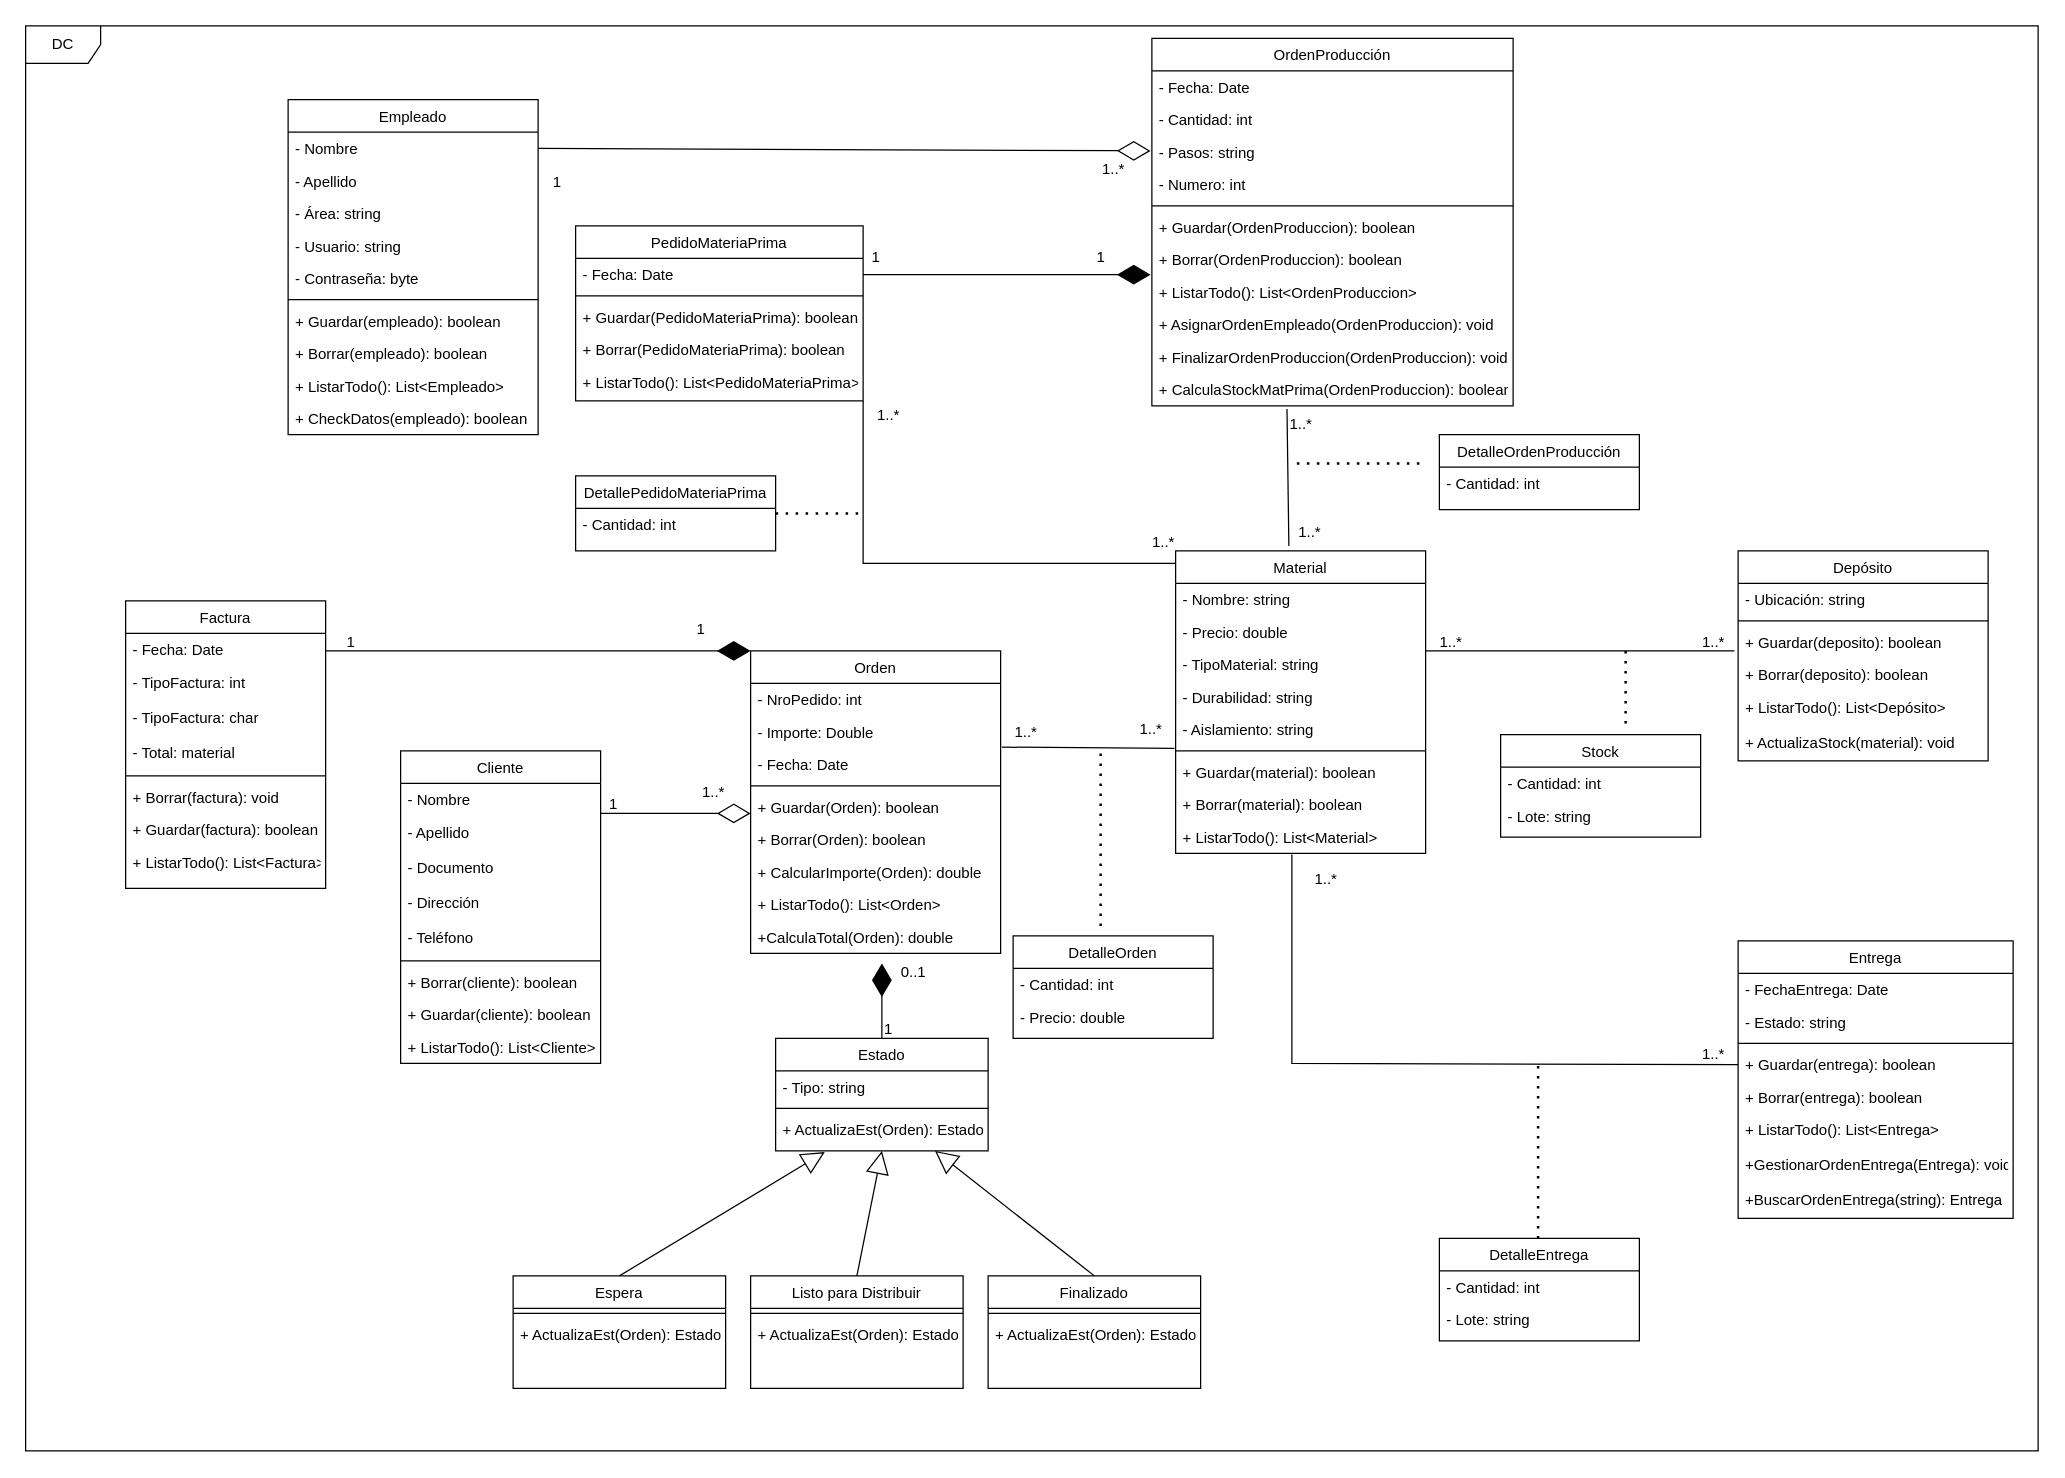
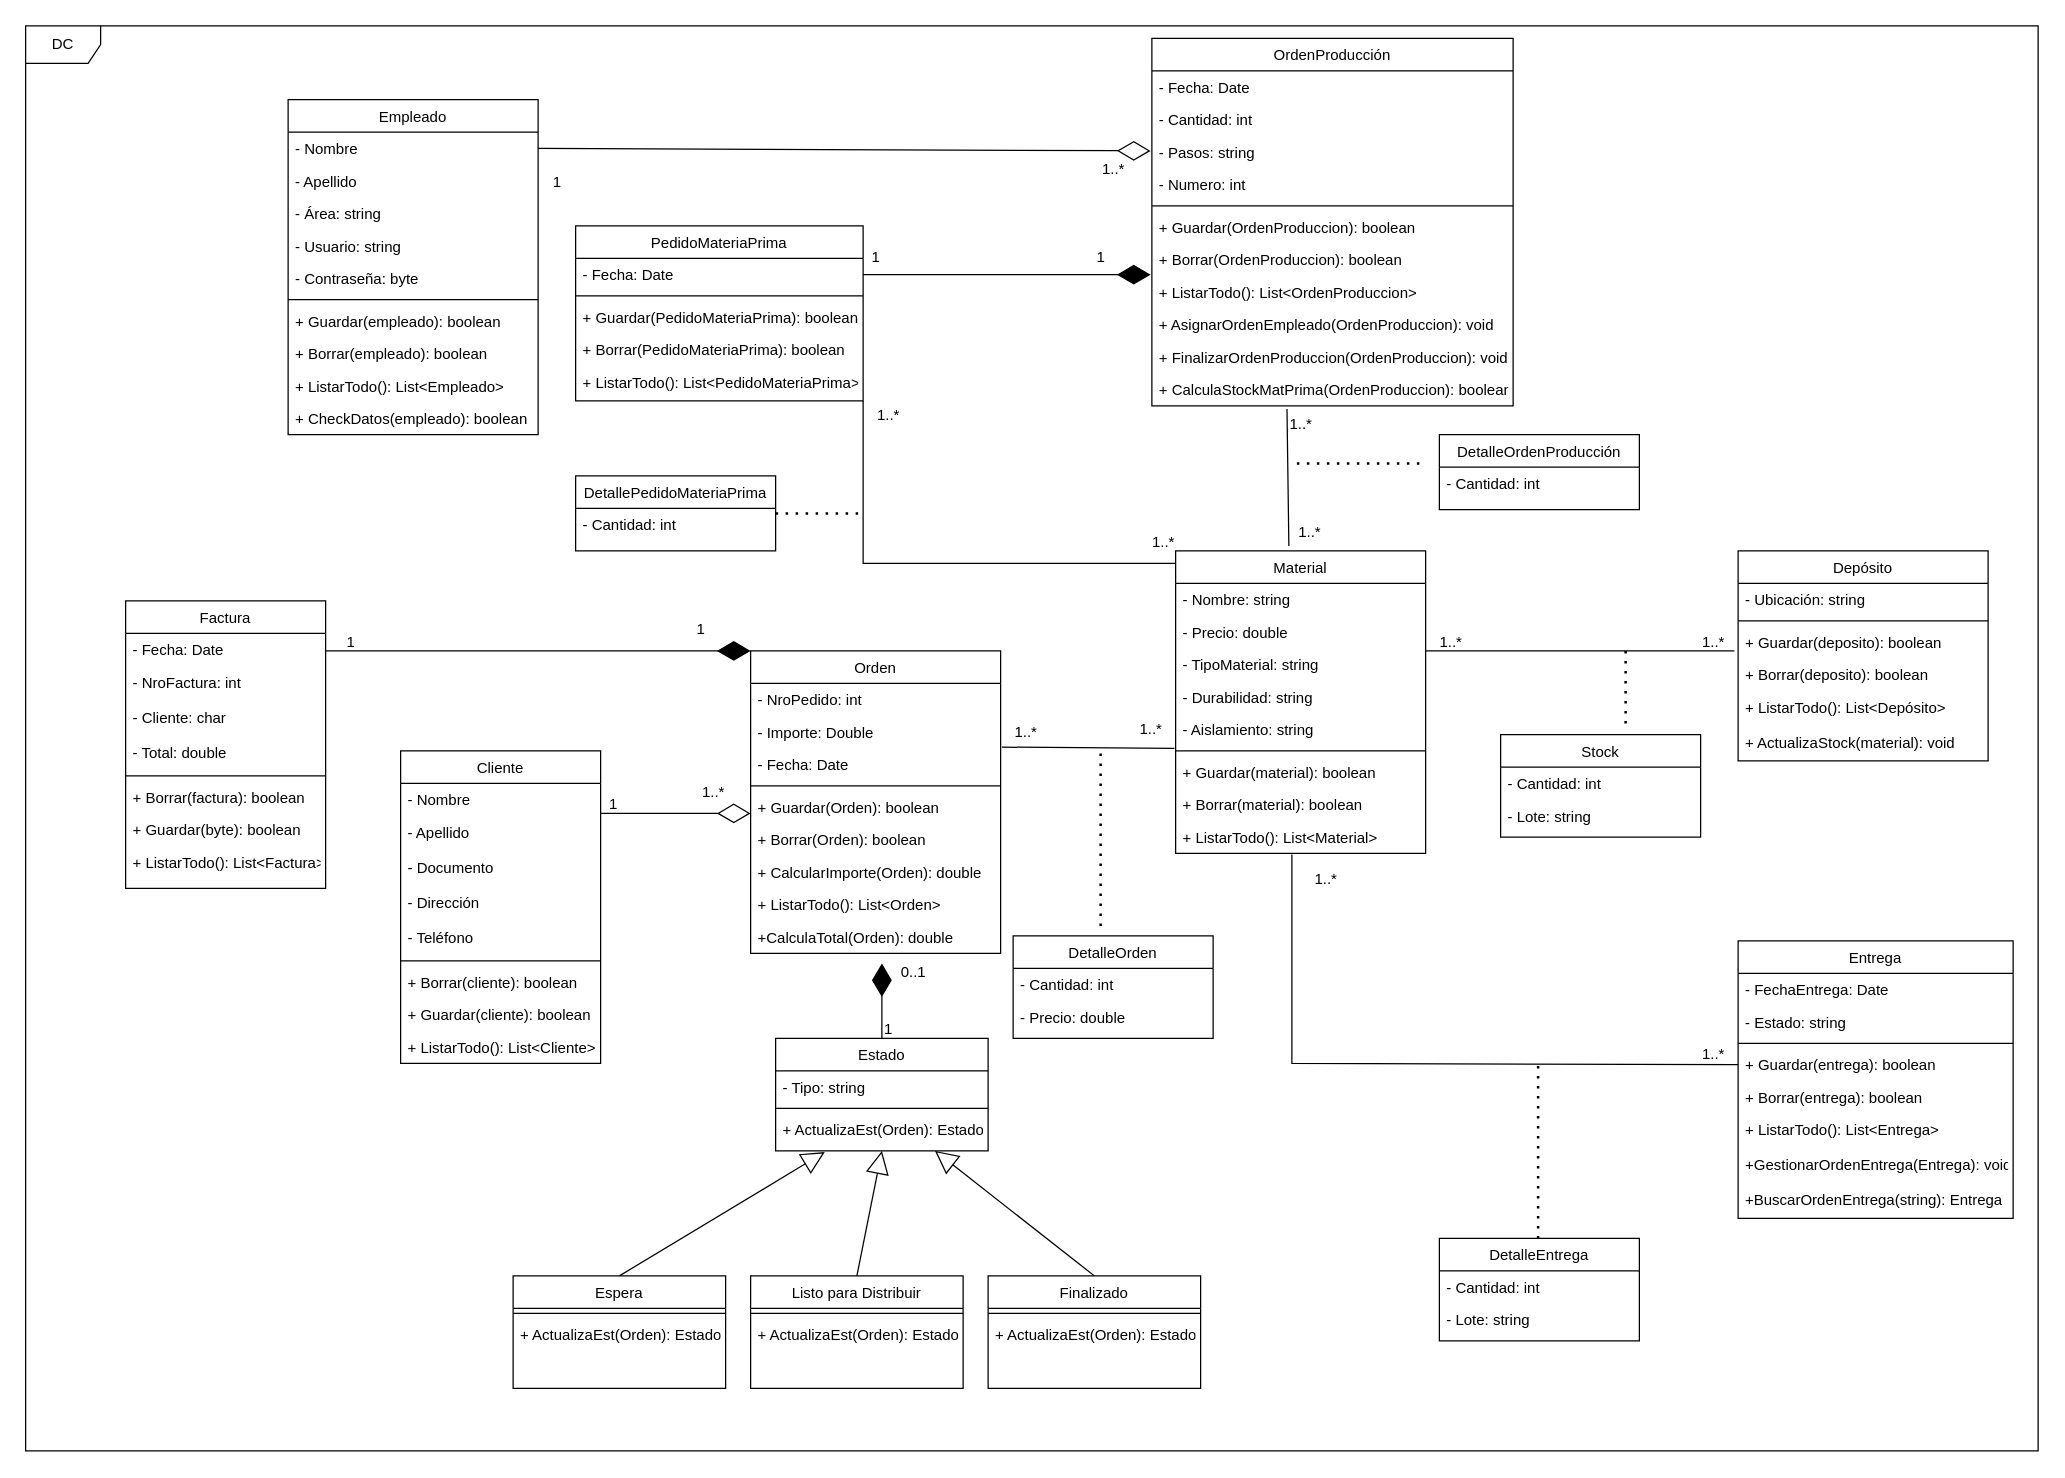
(198, 683) -> (196, 683)
(205, 718) -> (186, 718)
(192, 753) -> (186, 753)
(221, 798) -> (234, 798)
(238, 830) -> (226, 830)
